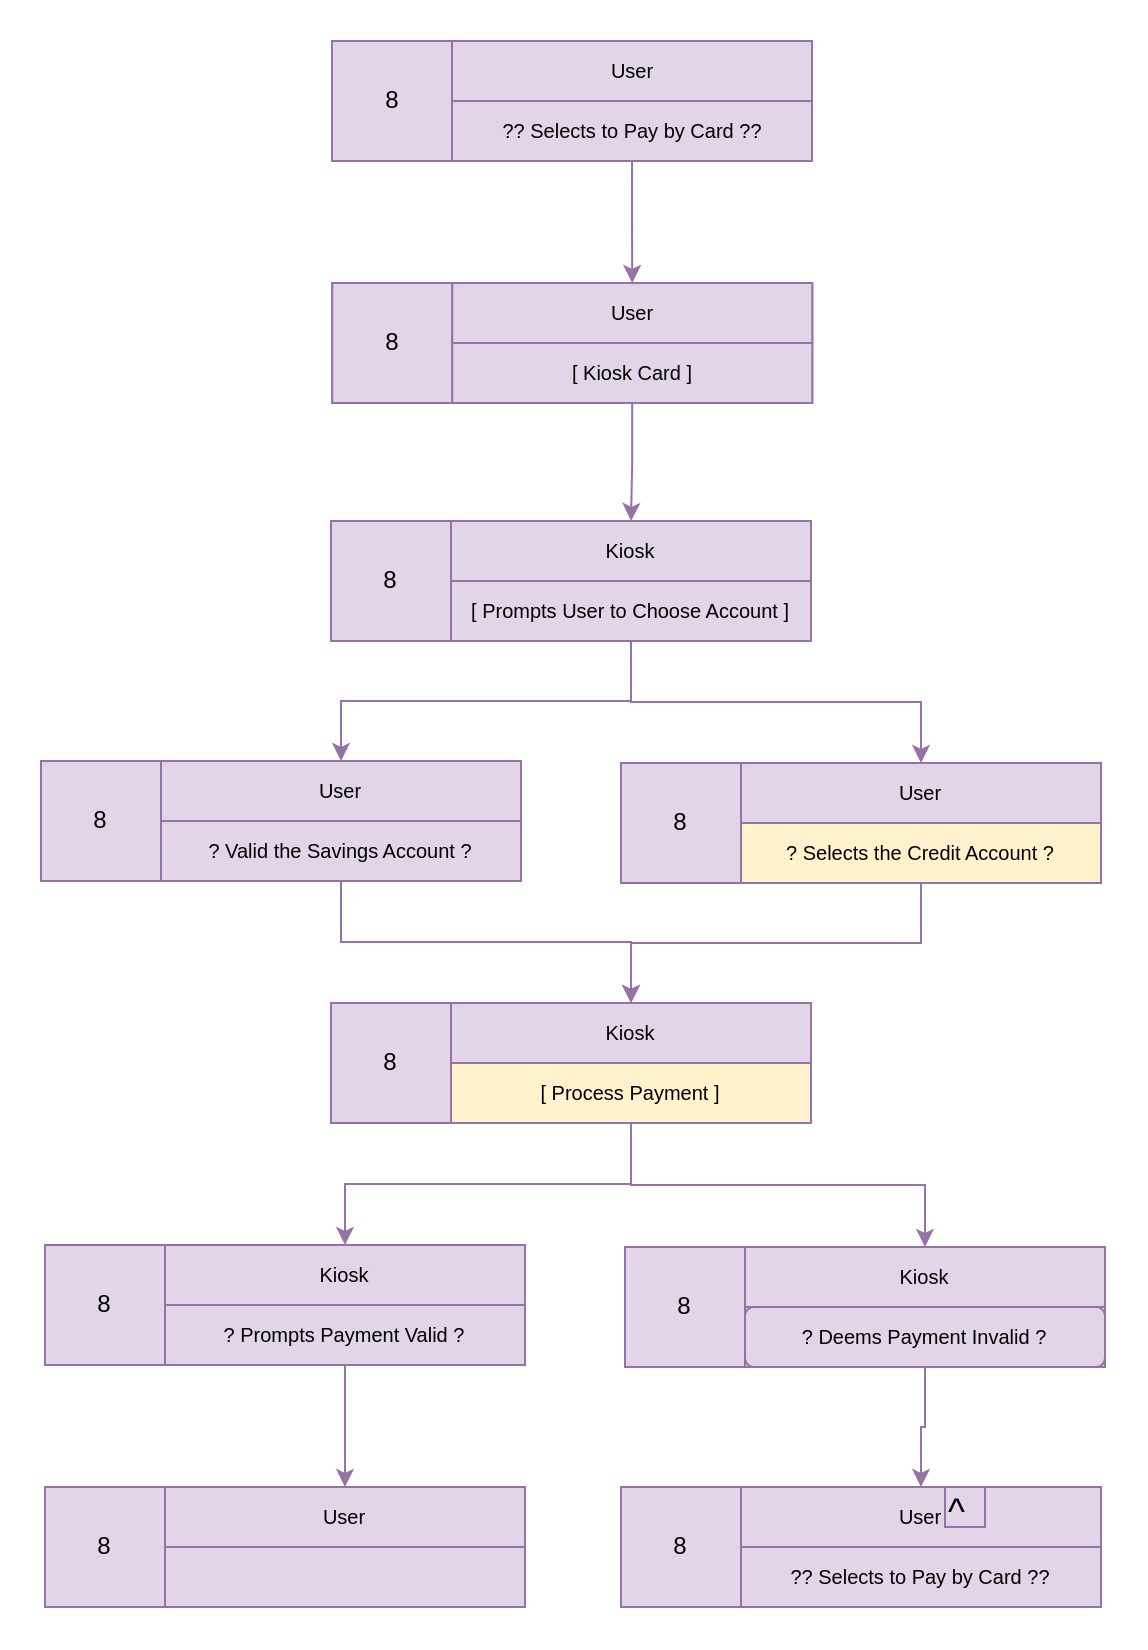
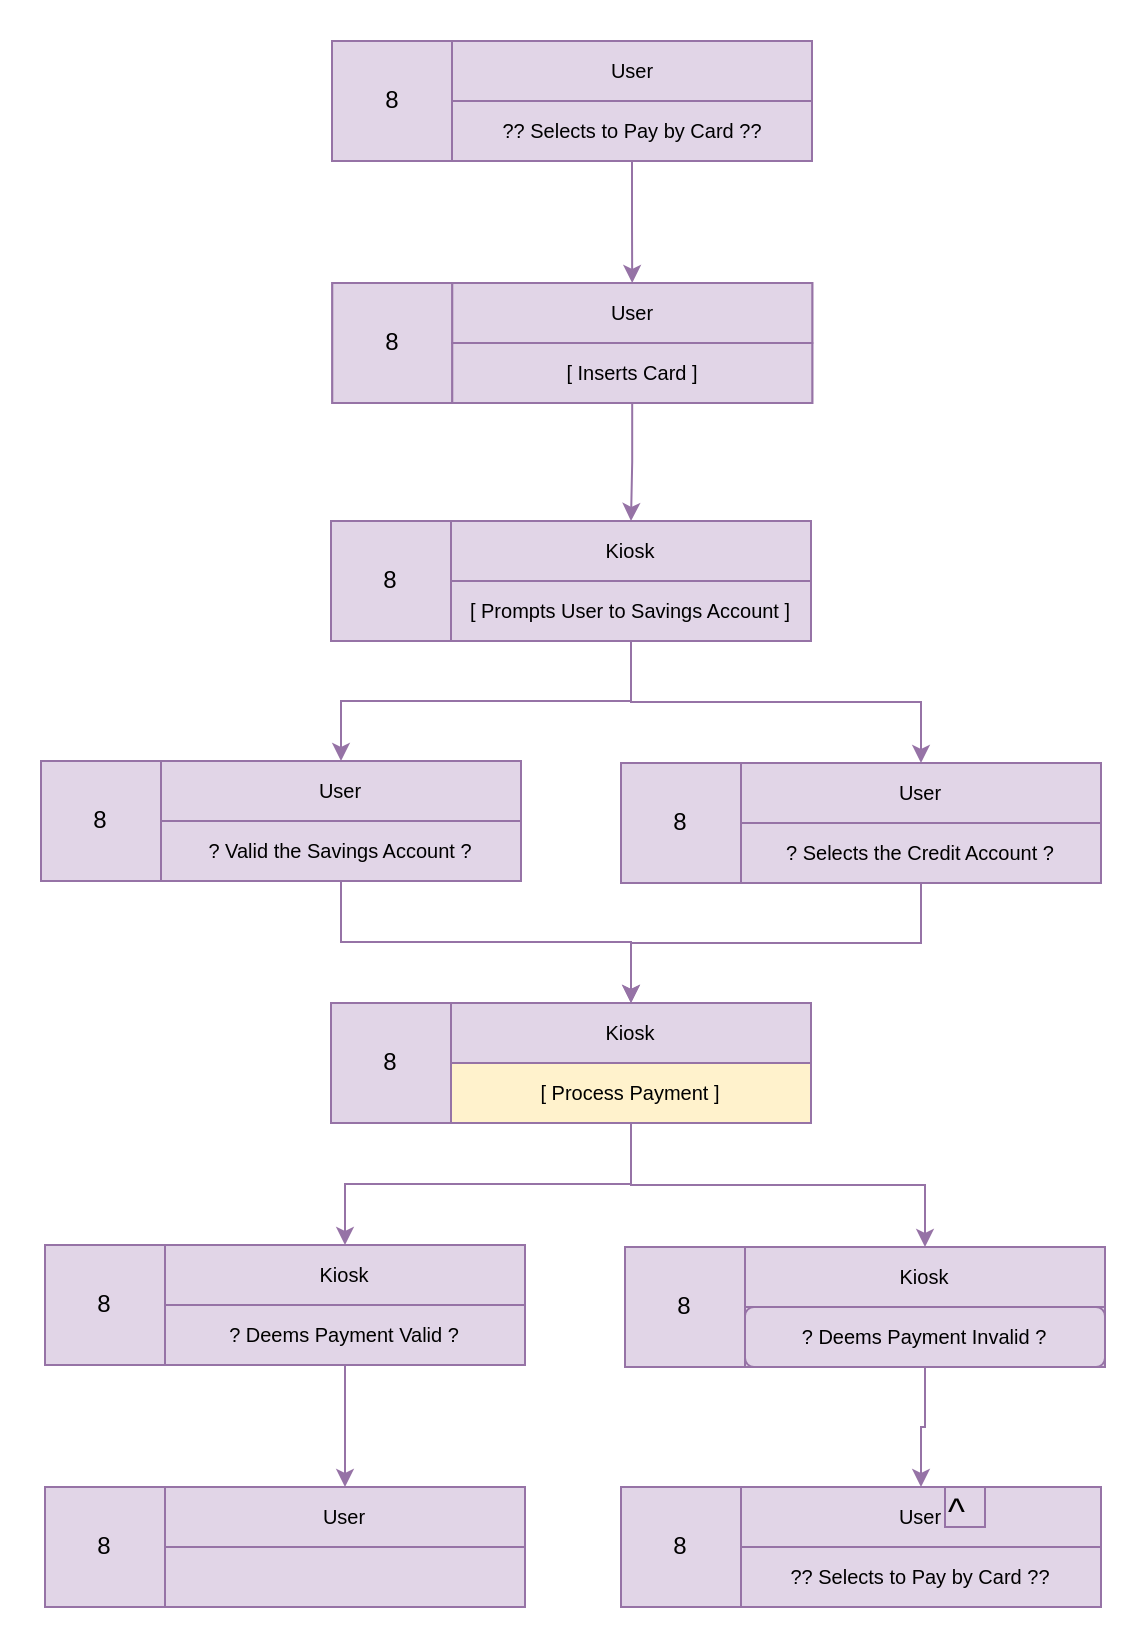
(633, 373) -> (633, 373)
(631, 611) -> (631, 611)
(921, 853) -> (921, 853)
(345, 1335) -> (345, 1335)
